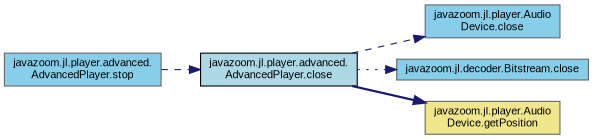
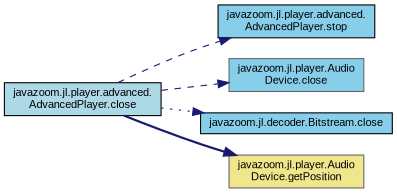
(83, 70) -> (296, 21)
(175, 70) -> (168, 60)
(493, 70) -> (296, 123)
